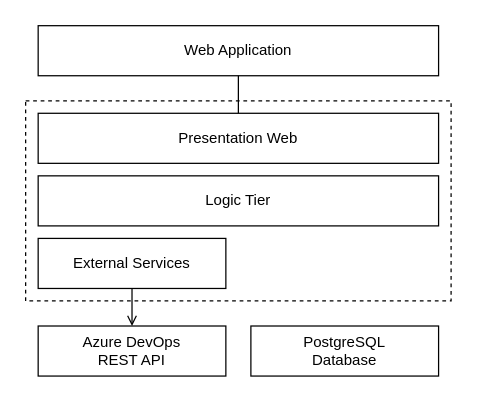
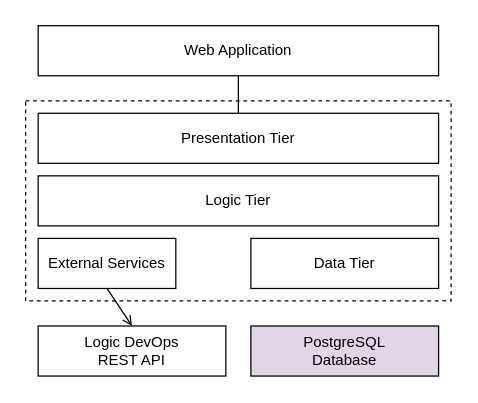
(238, 138) -> (238, 138)
(132, 263) -> (107, 263)
none -> (344, 263)
(132, 351) -> (132, 351)
(344, 351) -> (344, 351)
